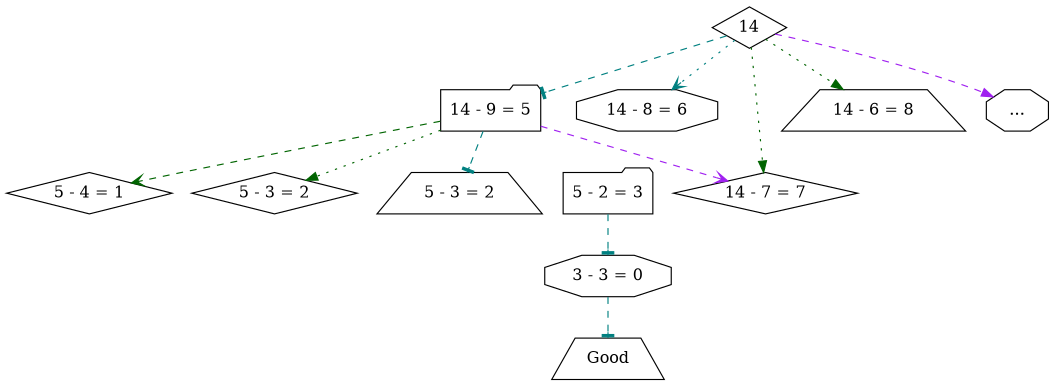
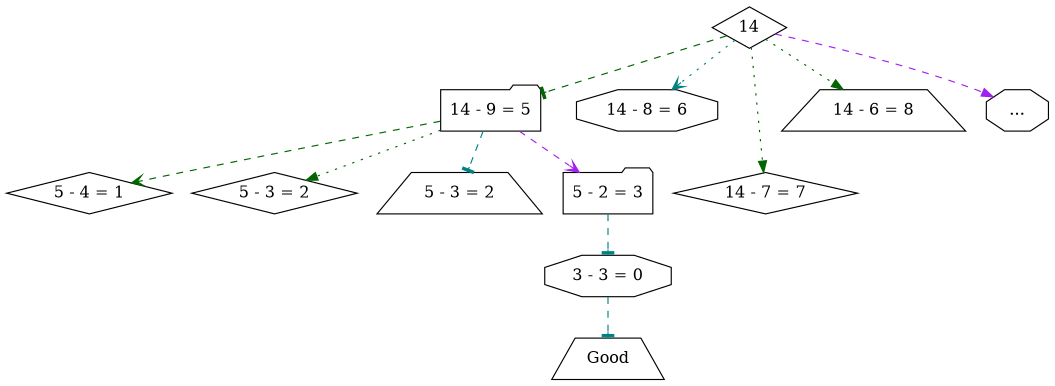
(637, 64) -> (637, 64)
(629, 152) -> (544, 148)
